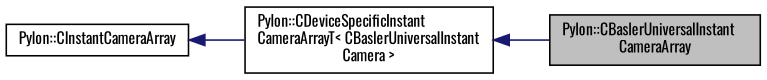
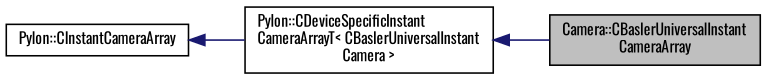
(655, 40) -> (655, 40)
